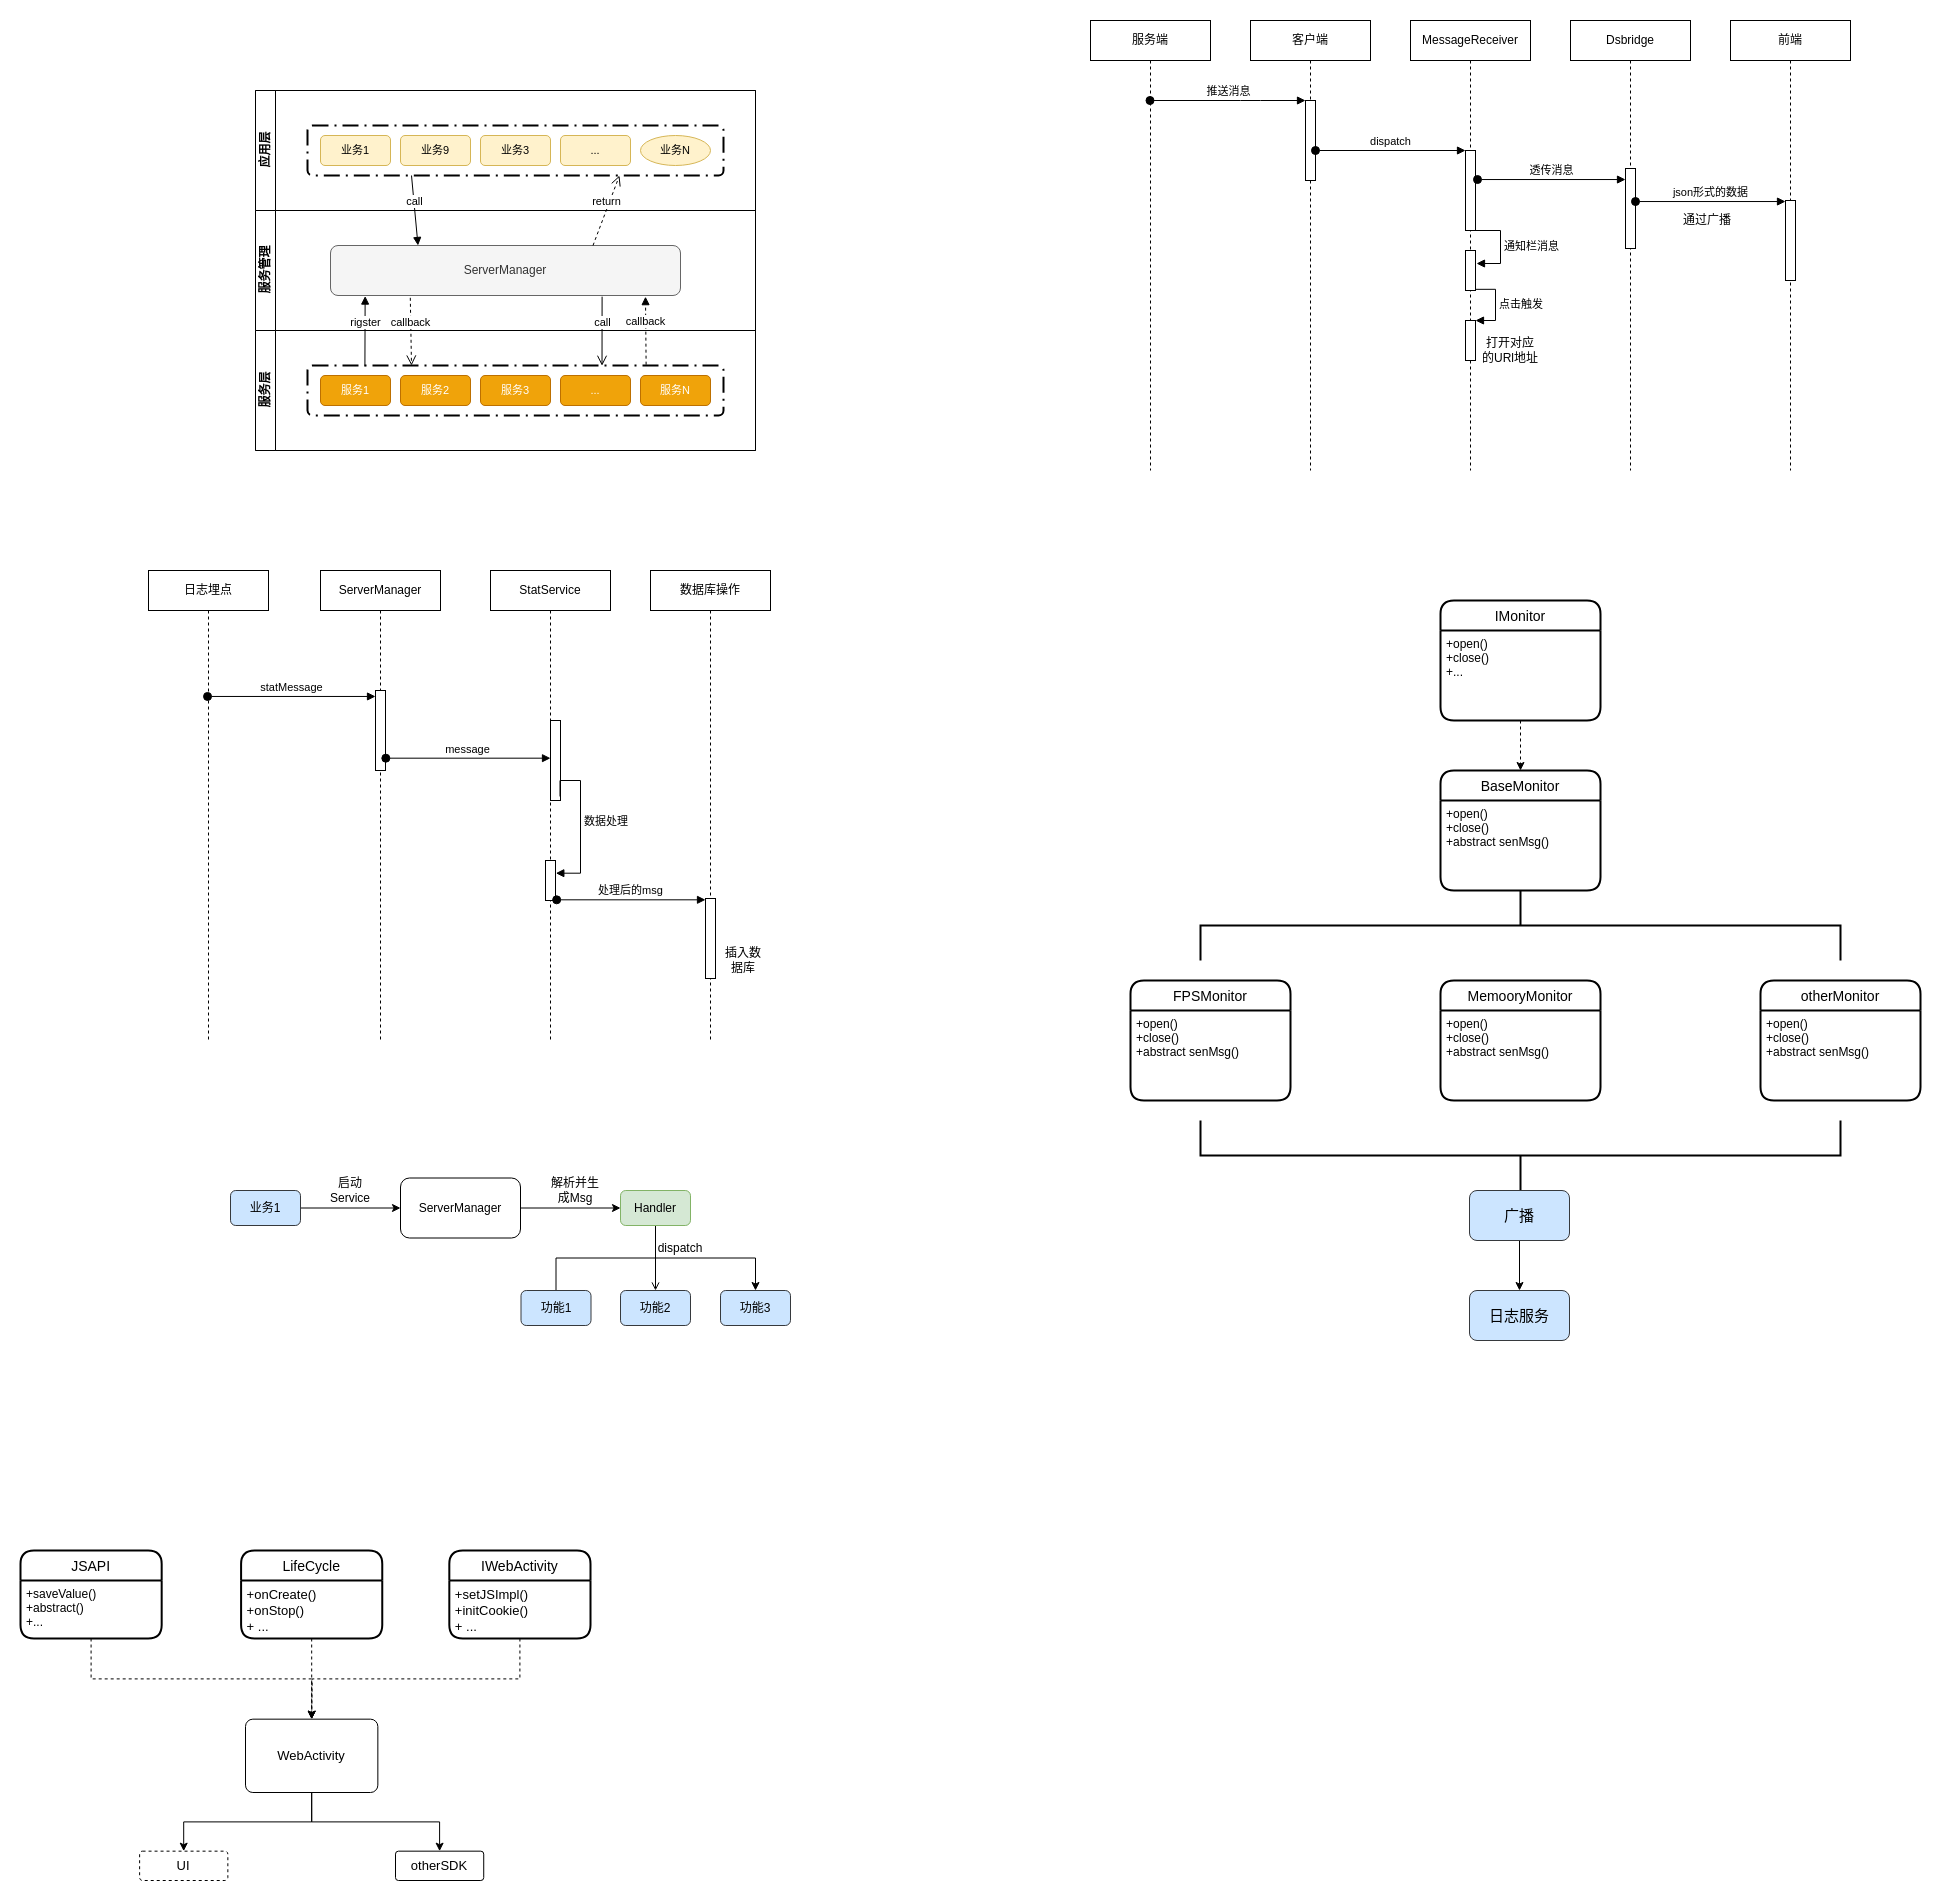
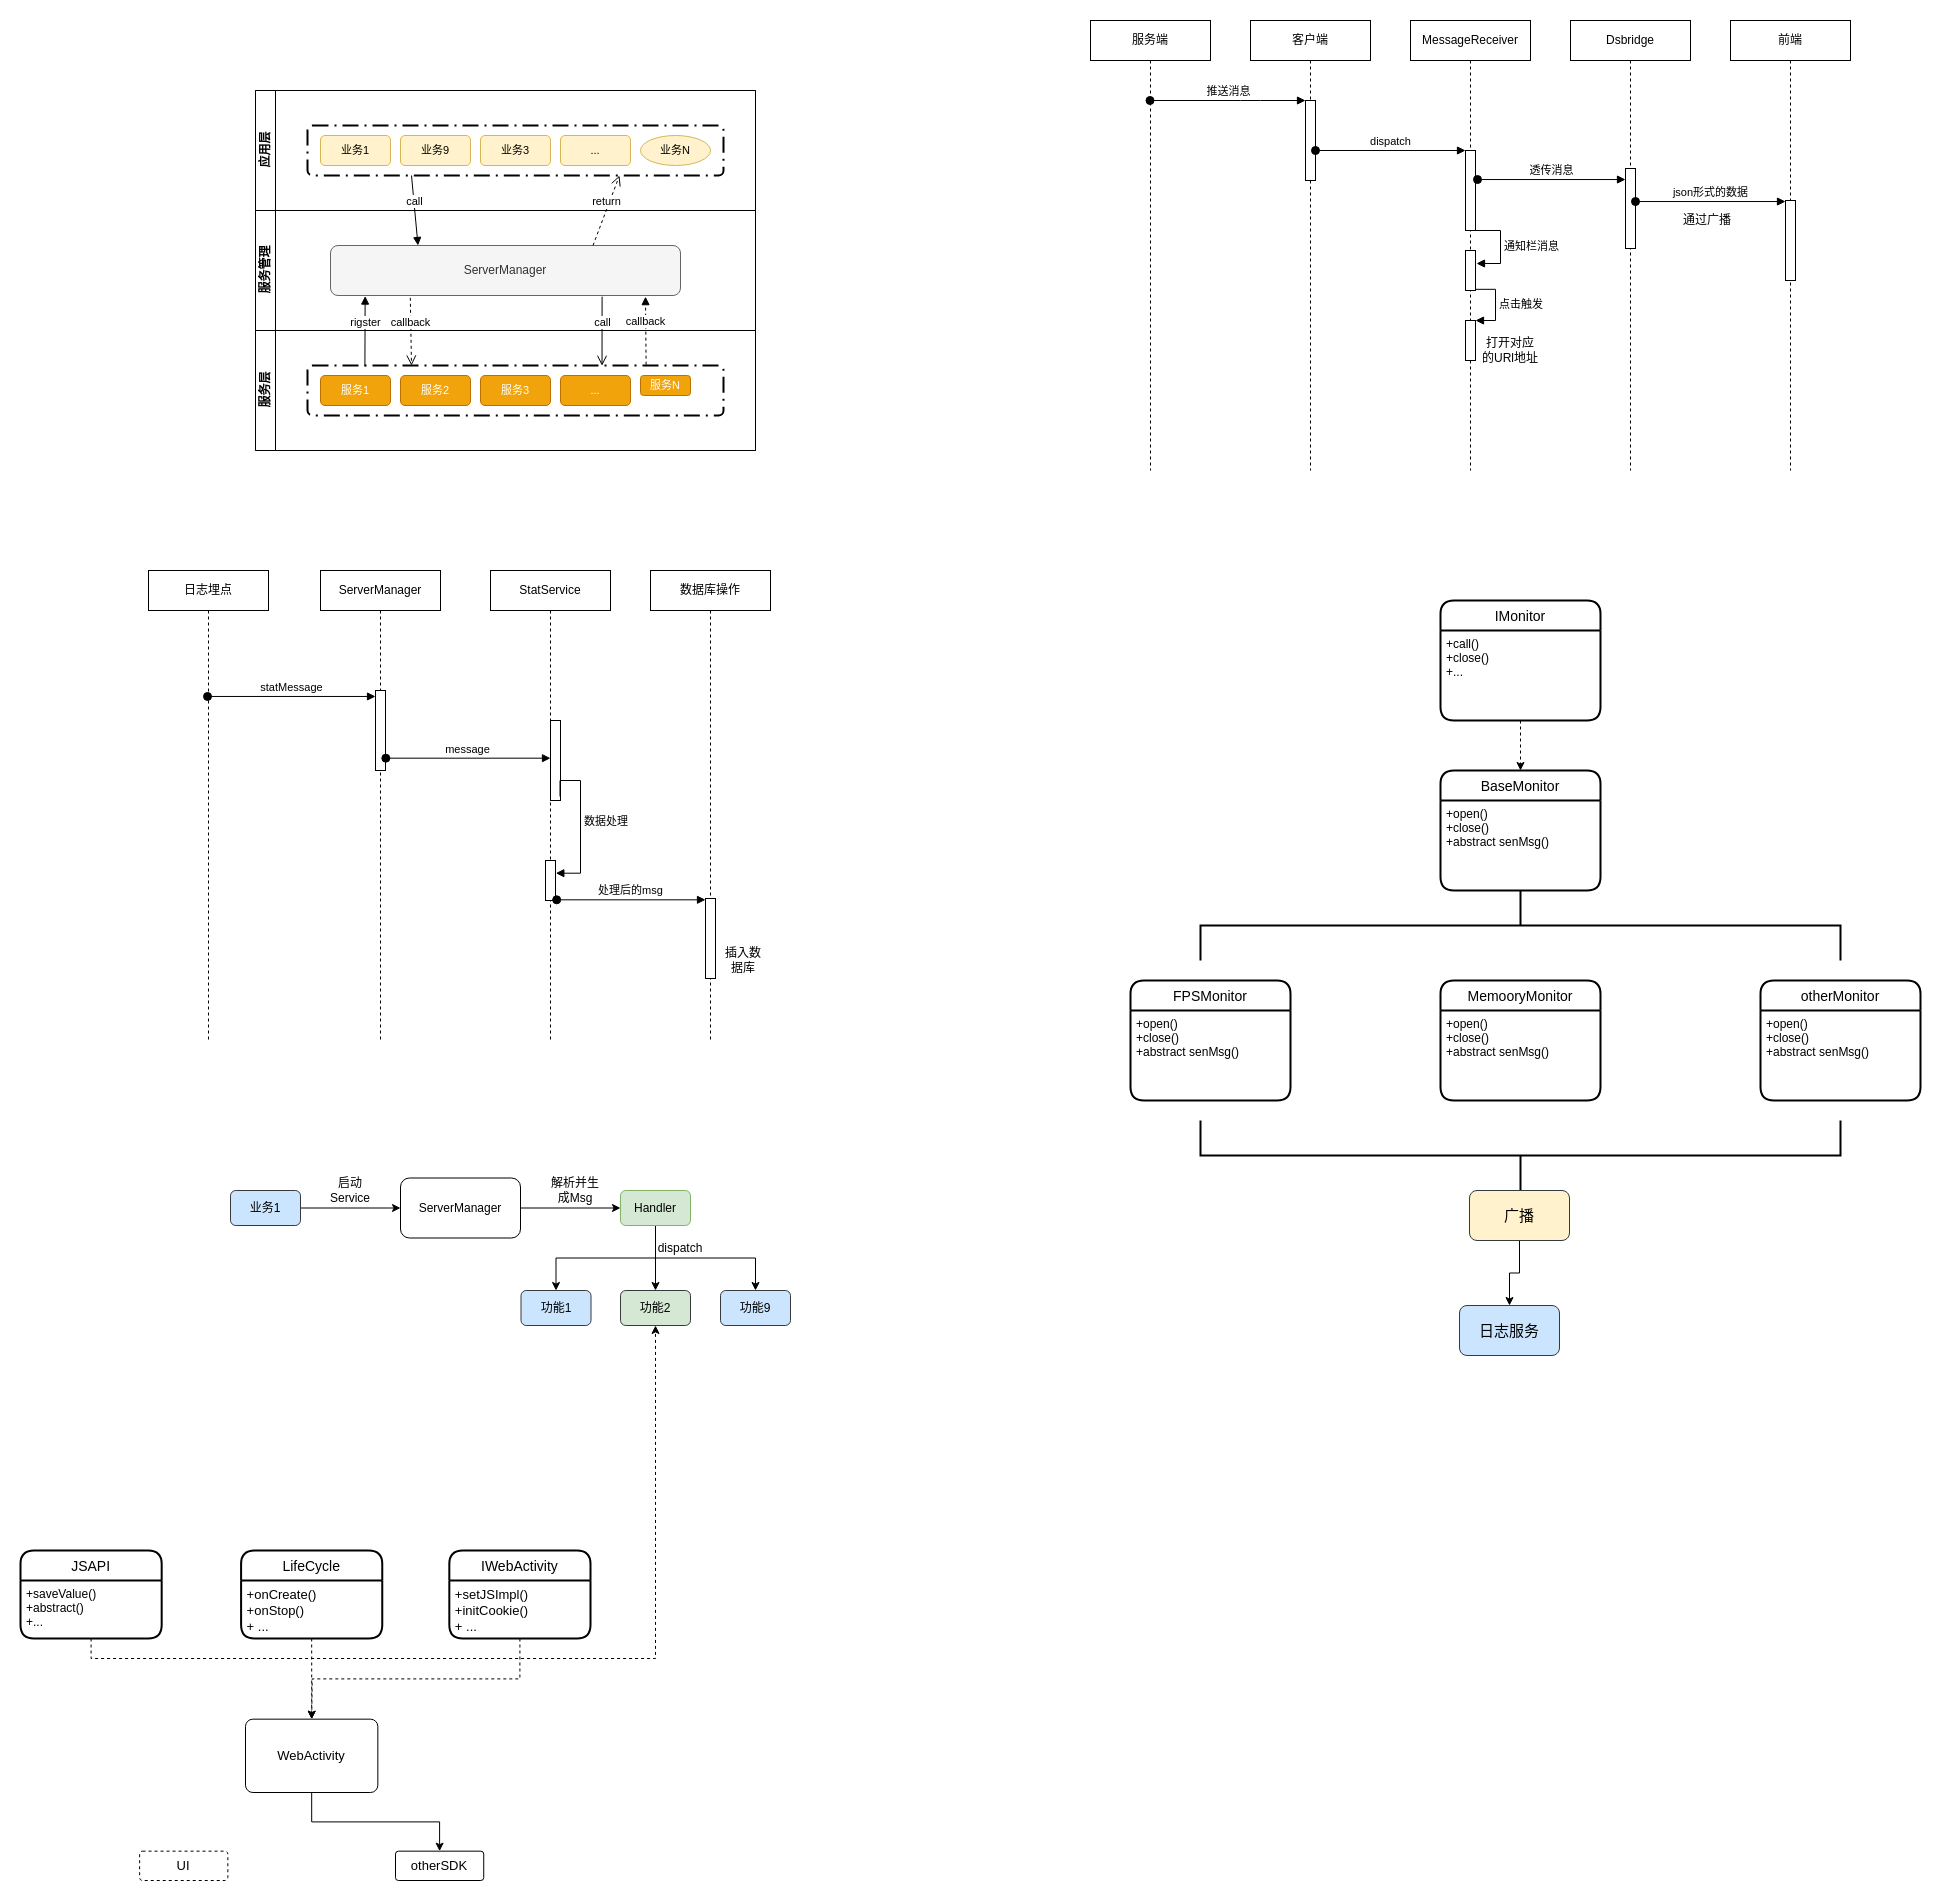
(676, 391) -> (666, 386)
(1470, 644) -> (1466, 644)
(1520, 1216) -> (1520, 1216)
(656, 1283) -> (656, 1282)
(556, 1284) -> (556, 1282)
(656, 1308) -> (656, 1308)
(756, 1309) -> (756, 1309)
(1520, 1316) -> (1510, 1331)
(188, 1679) -> (537, 1659)
(236, 1822) -> none
